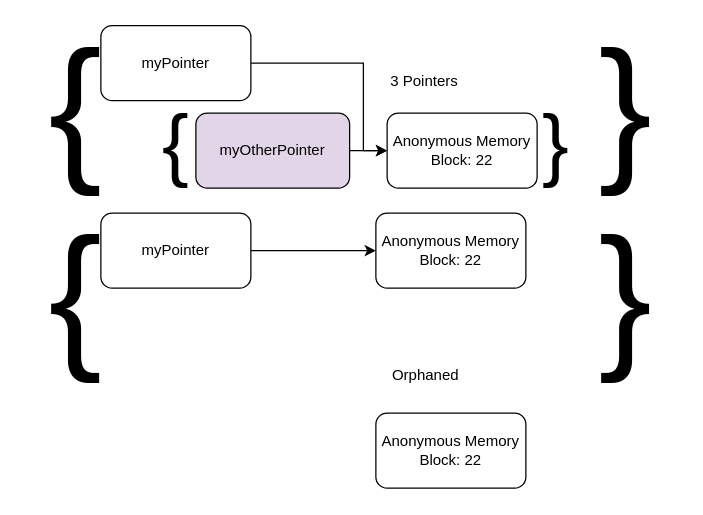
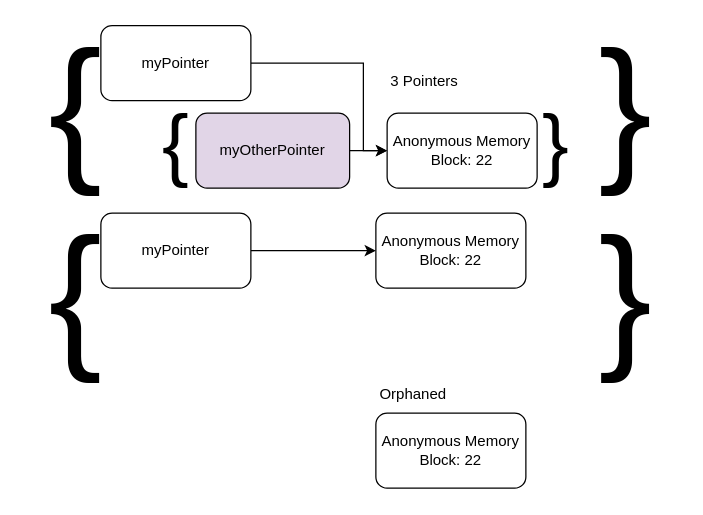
(426, 376) -> (413, 394)
